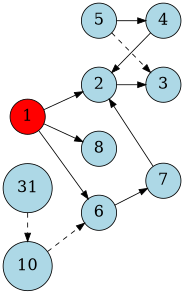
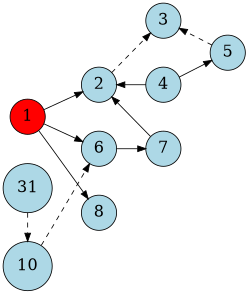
(127, 21) -> (192, 71)
(127, 85) -> (128, 56)
